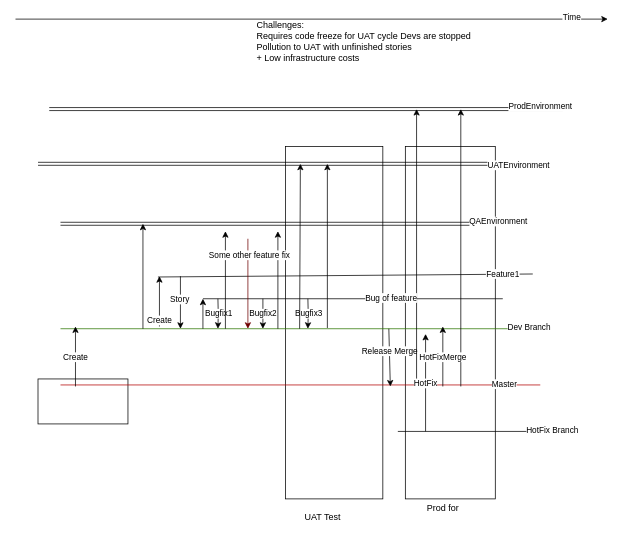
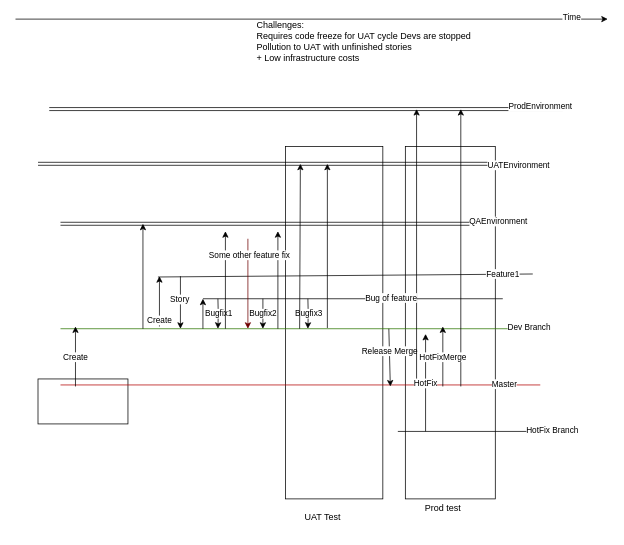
(443, 509) -> (443, 509)
